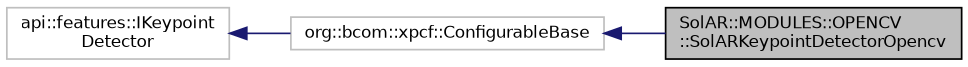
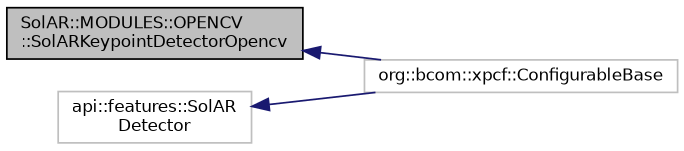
(118, 33) -> (155, 117)
(643, 33) -> (351, 56)
